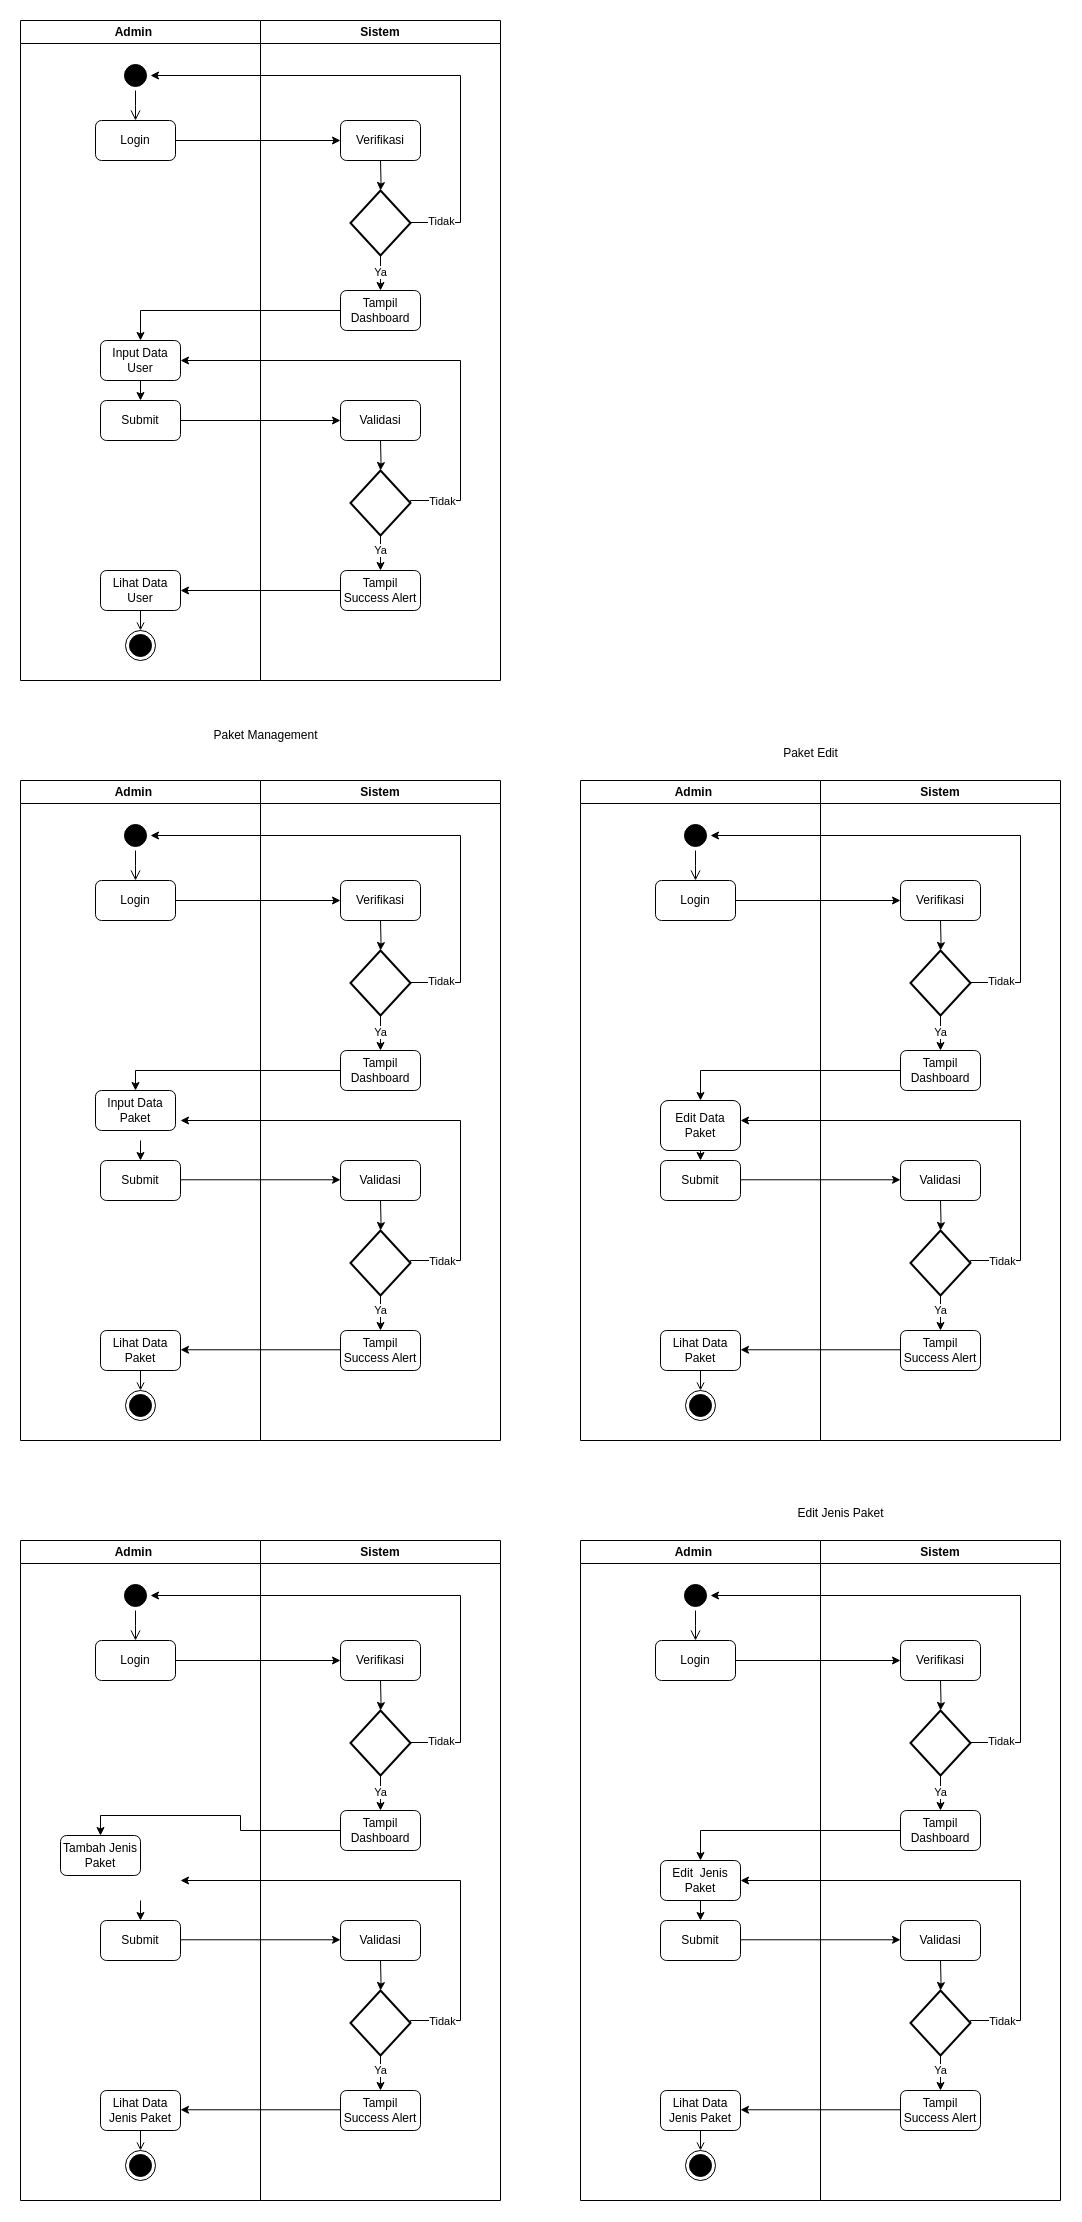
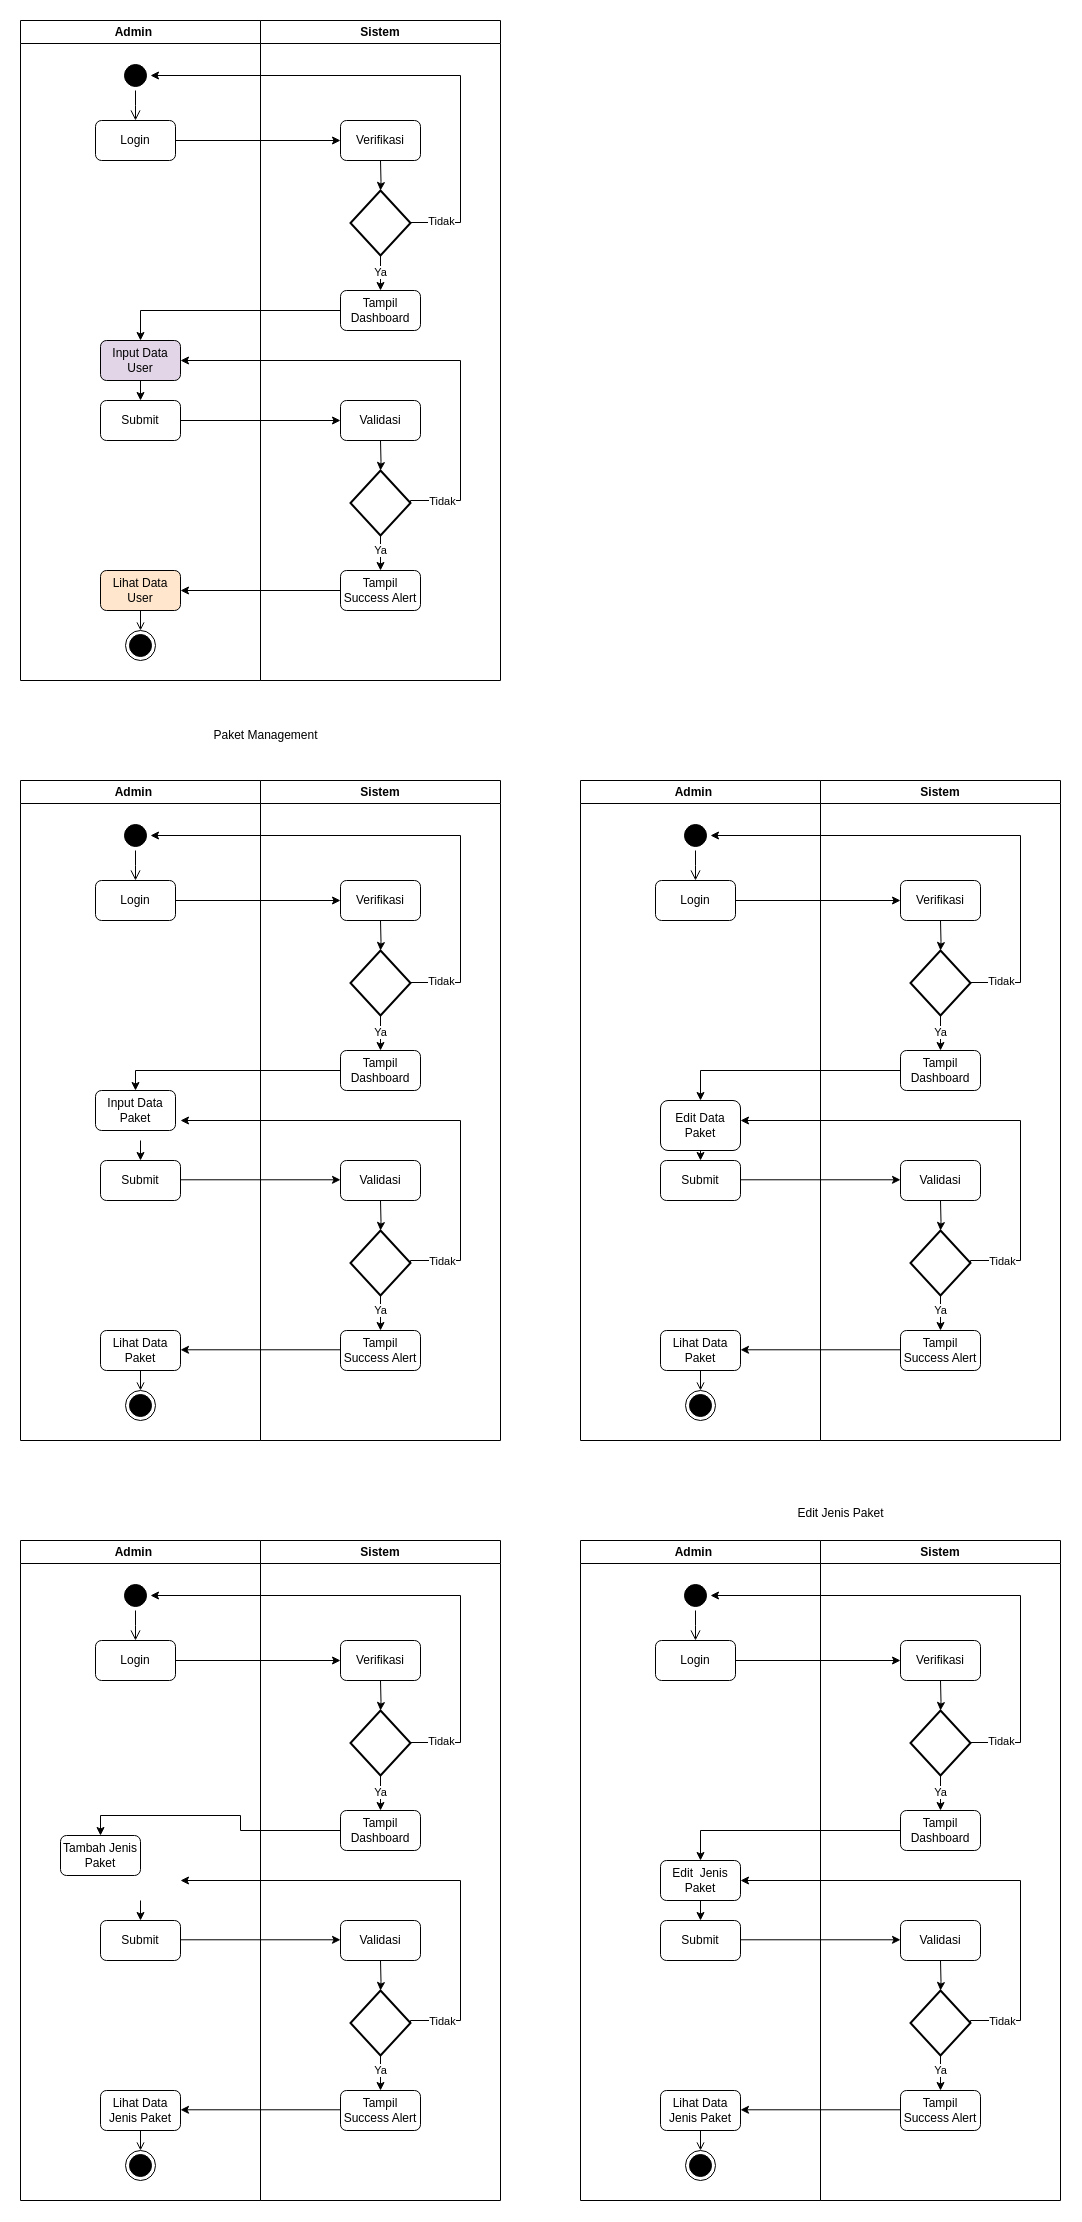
(141, 361) -> (141, 361)
(141, 591) -> (141, 591)
(811, 754) -> none
